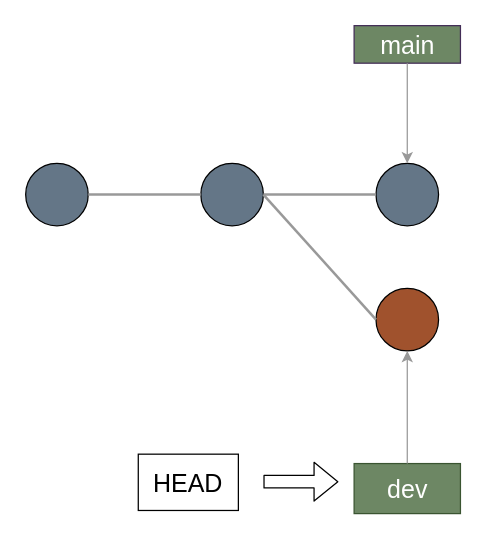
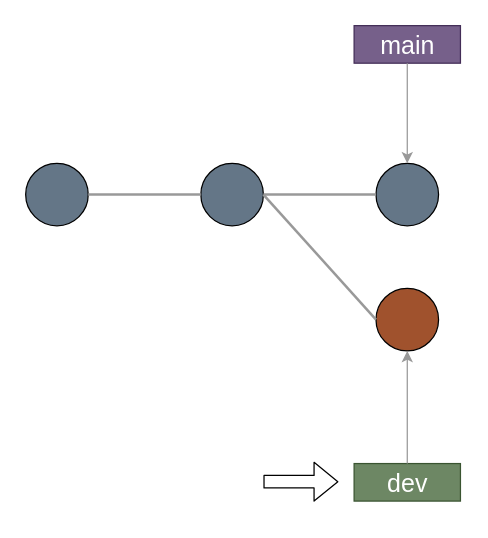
(407, 44) -> (407, 44)
(188, 482) -> none
(407, 488) -> (407, 482)
